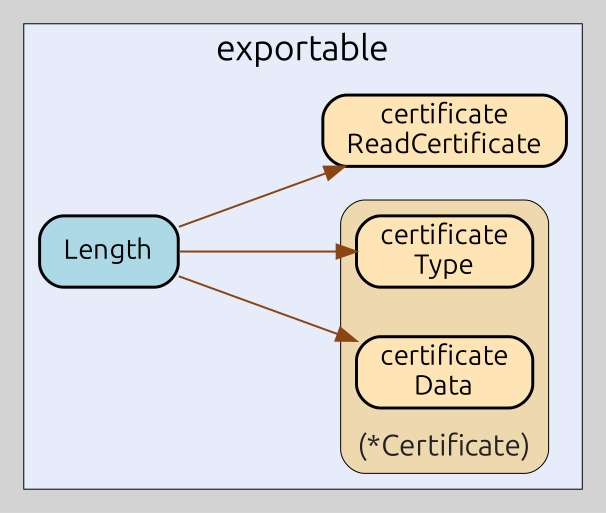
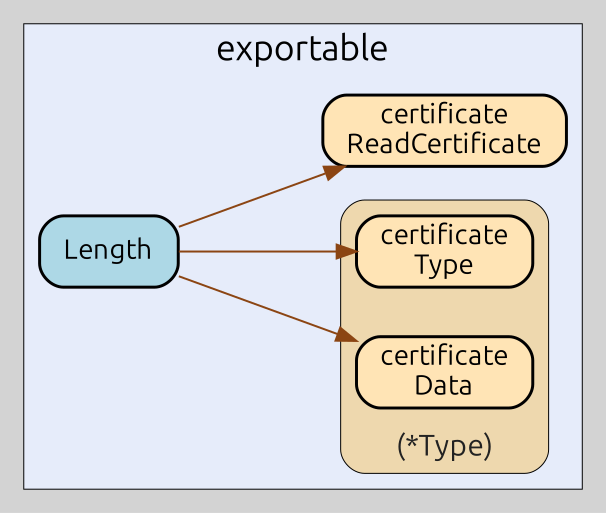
(445, 449) -> (445, 449)
